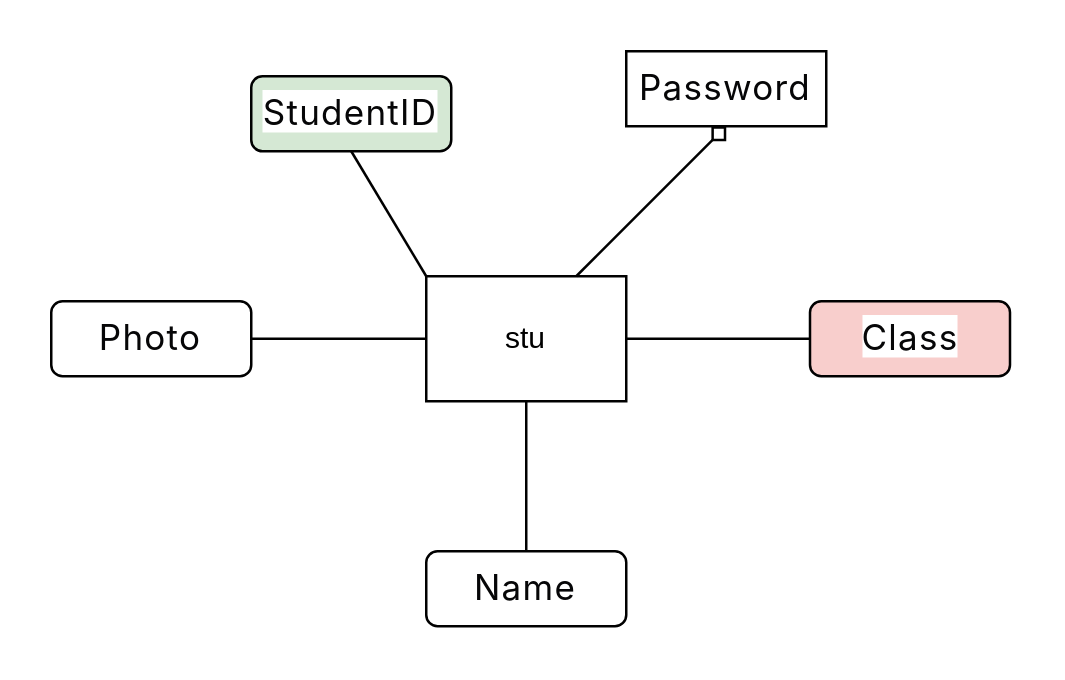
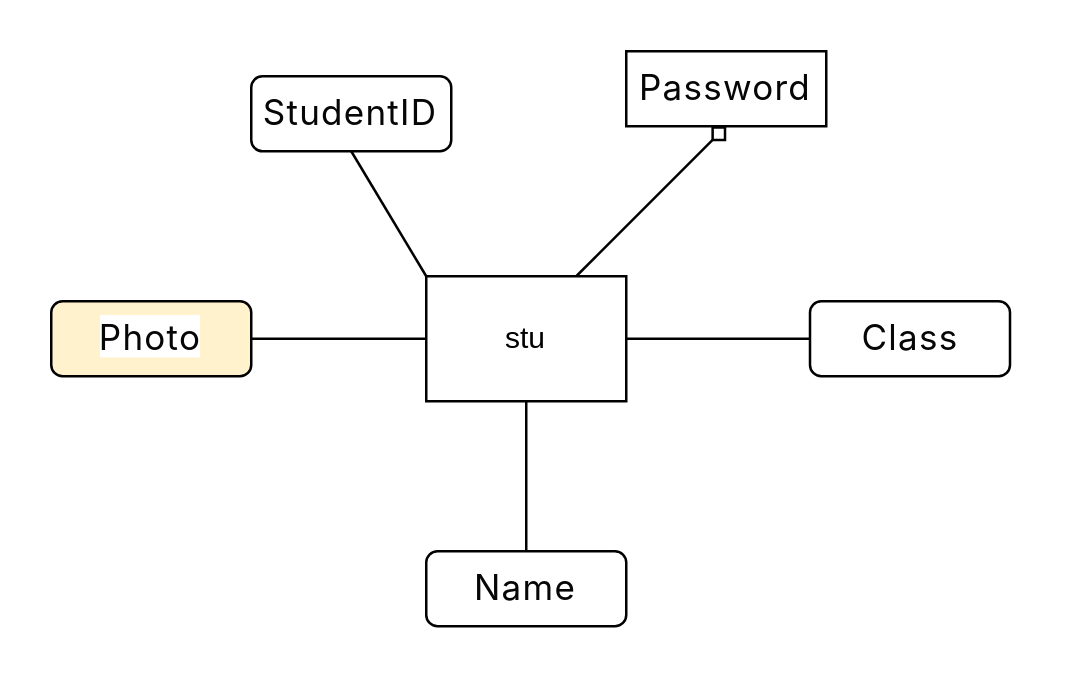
(351, 114) -> (351, 114)
(151, 339) -> (151, 339)
(910, 339) -> (910, 339)
